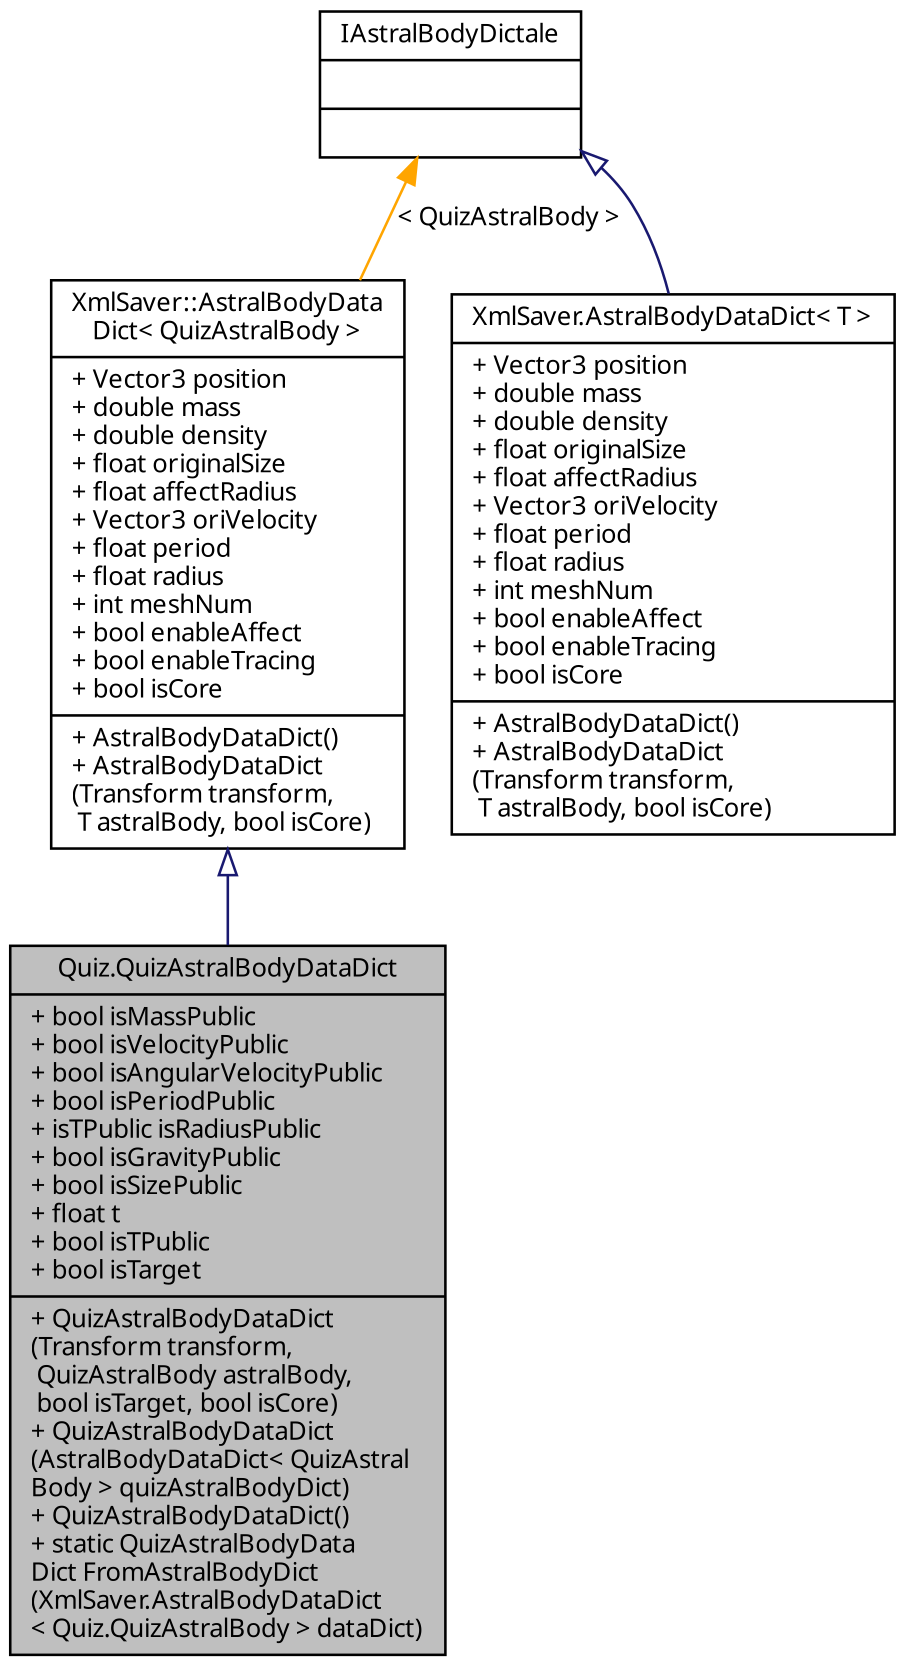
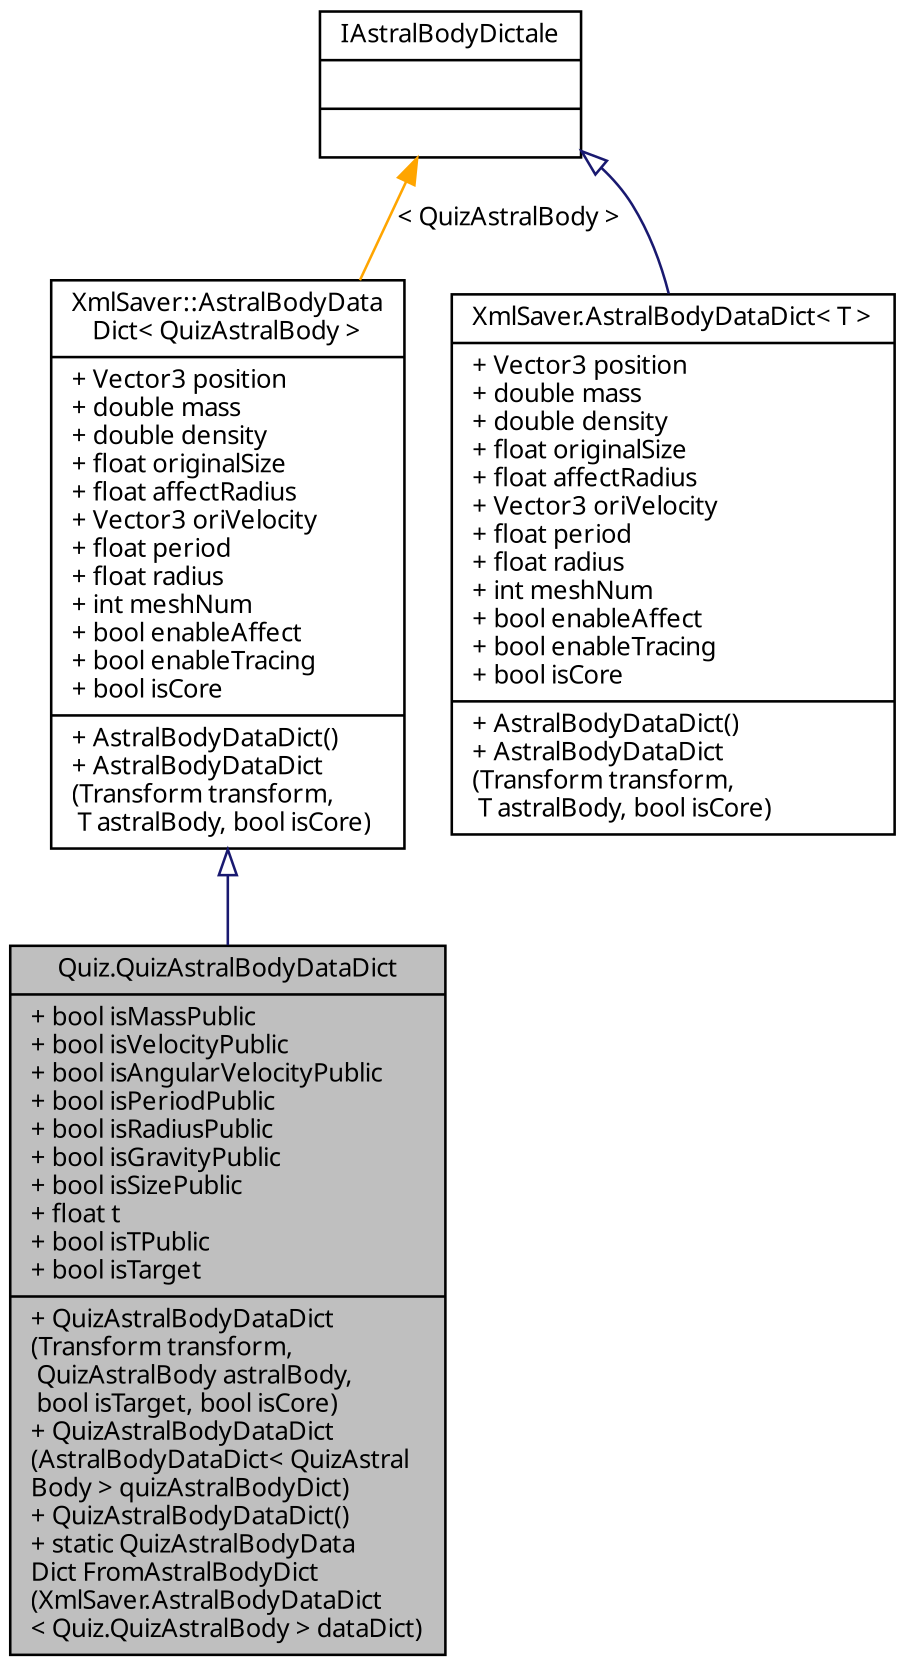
(177, 1130) -> (152, 1130)
